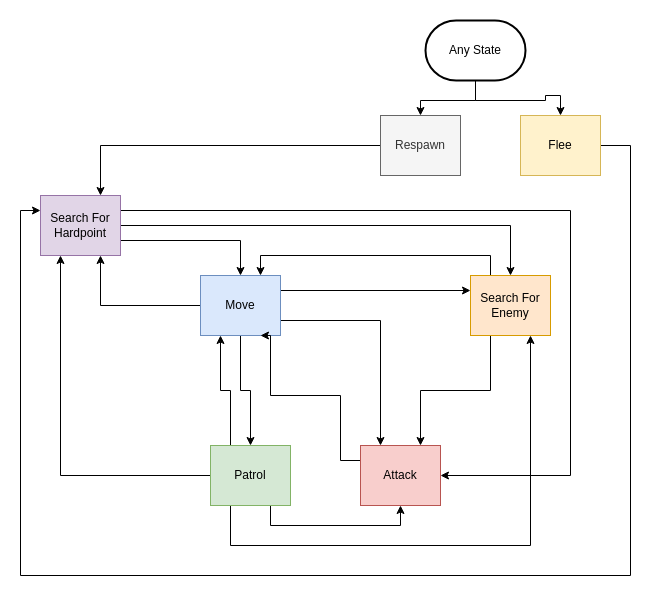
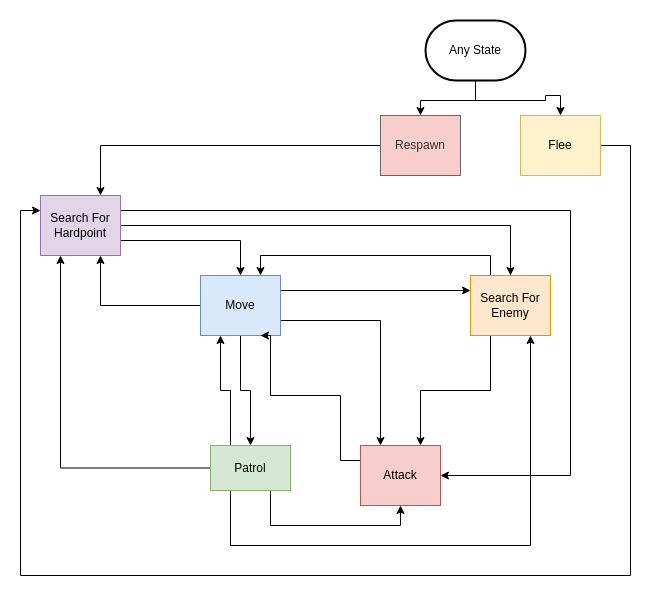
(421, 146) -> (421, 146)
(251, 476) -> (251, 468)
